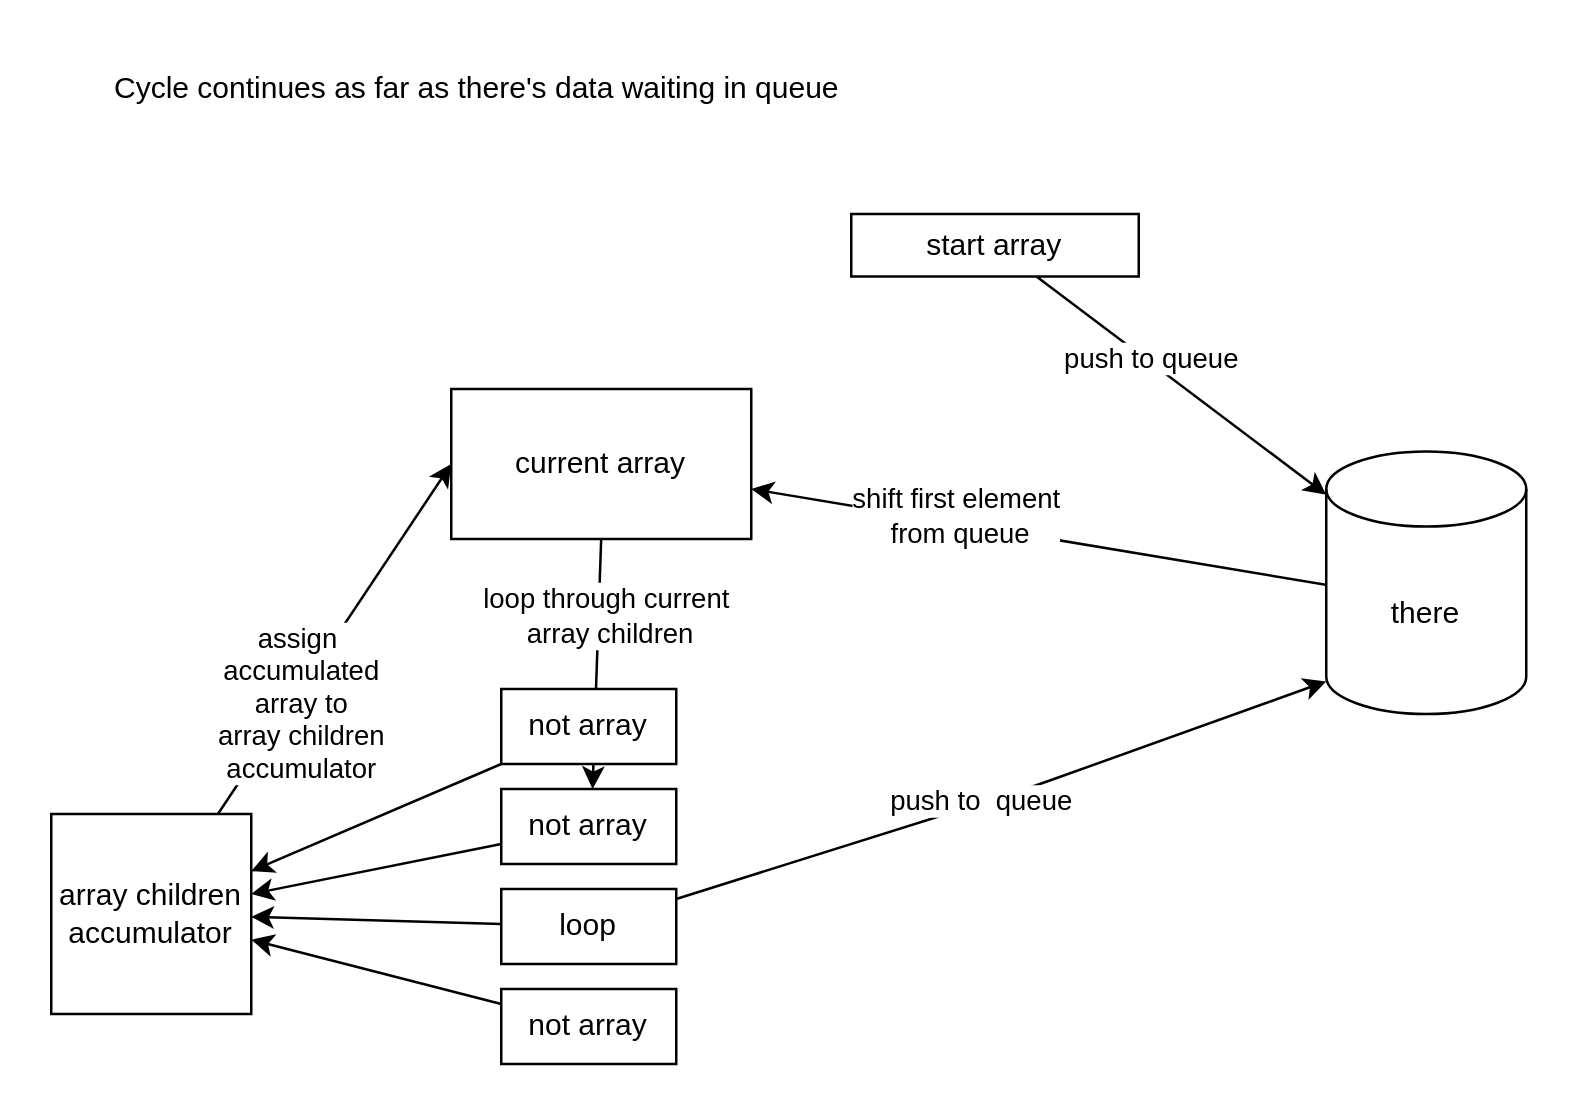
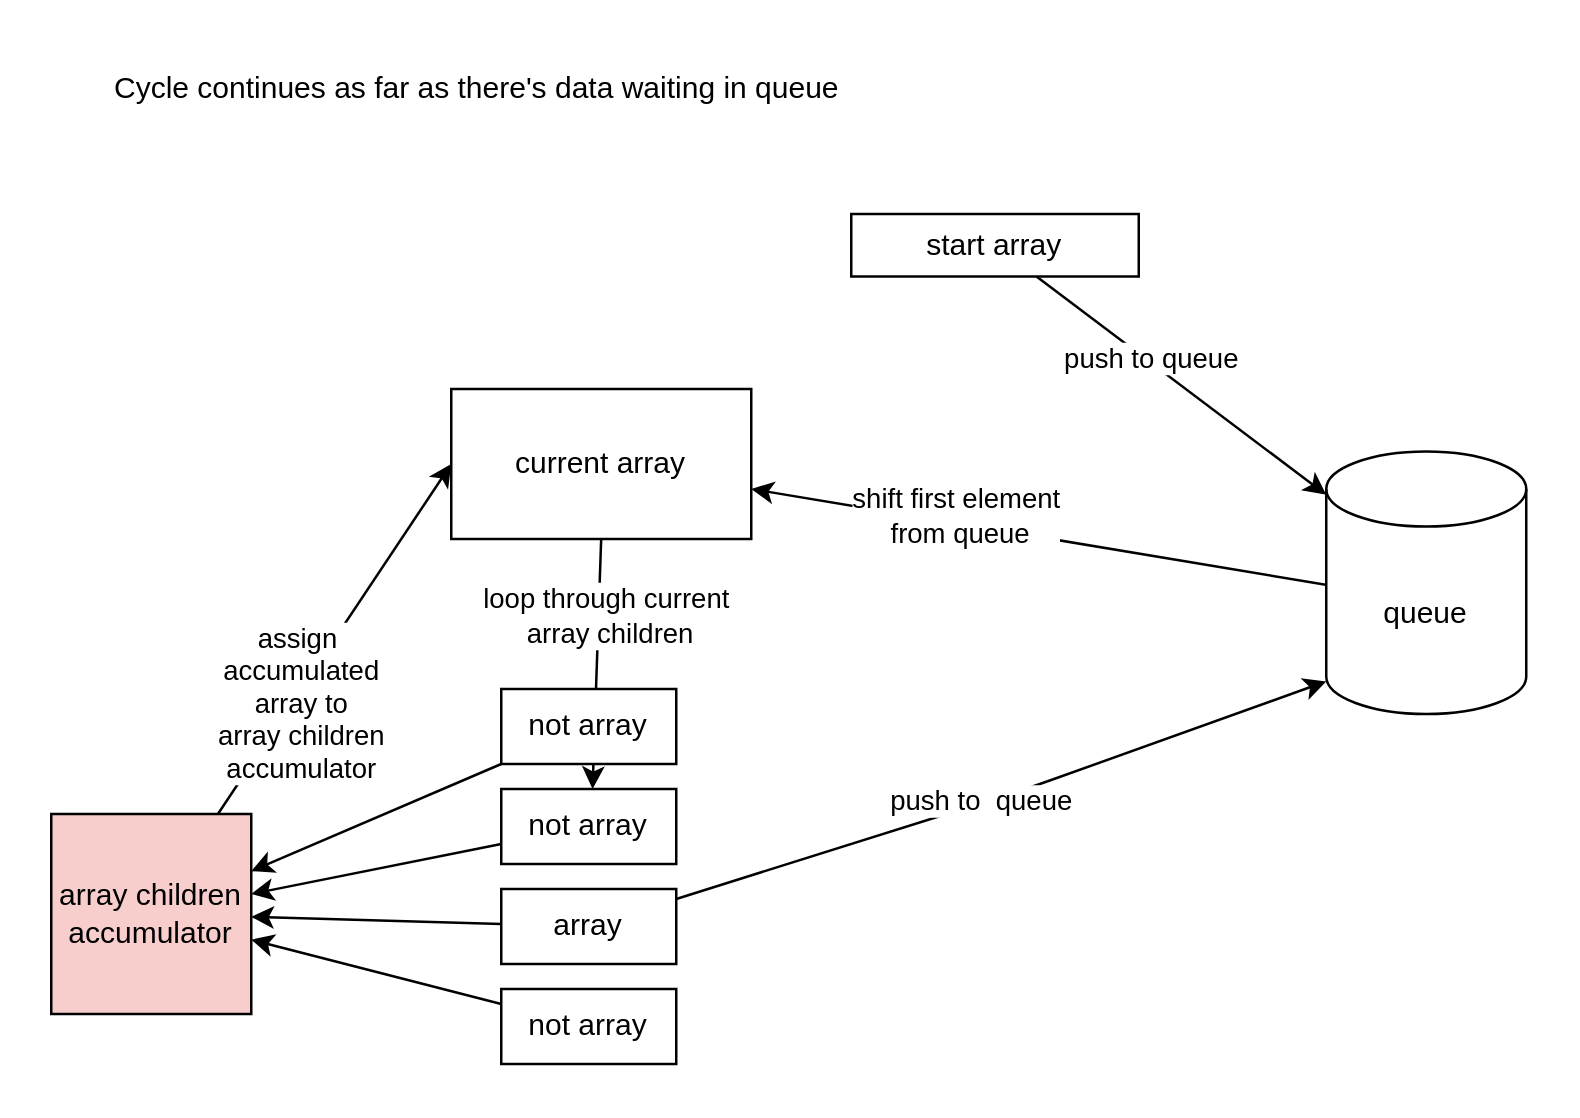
(1426, 614) -> (1426, 614)
(151, 914) -> (151, 914)
(589, 926) -> (589, 926)
